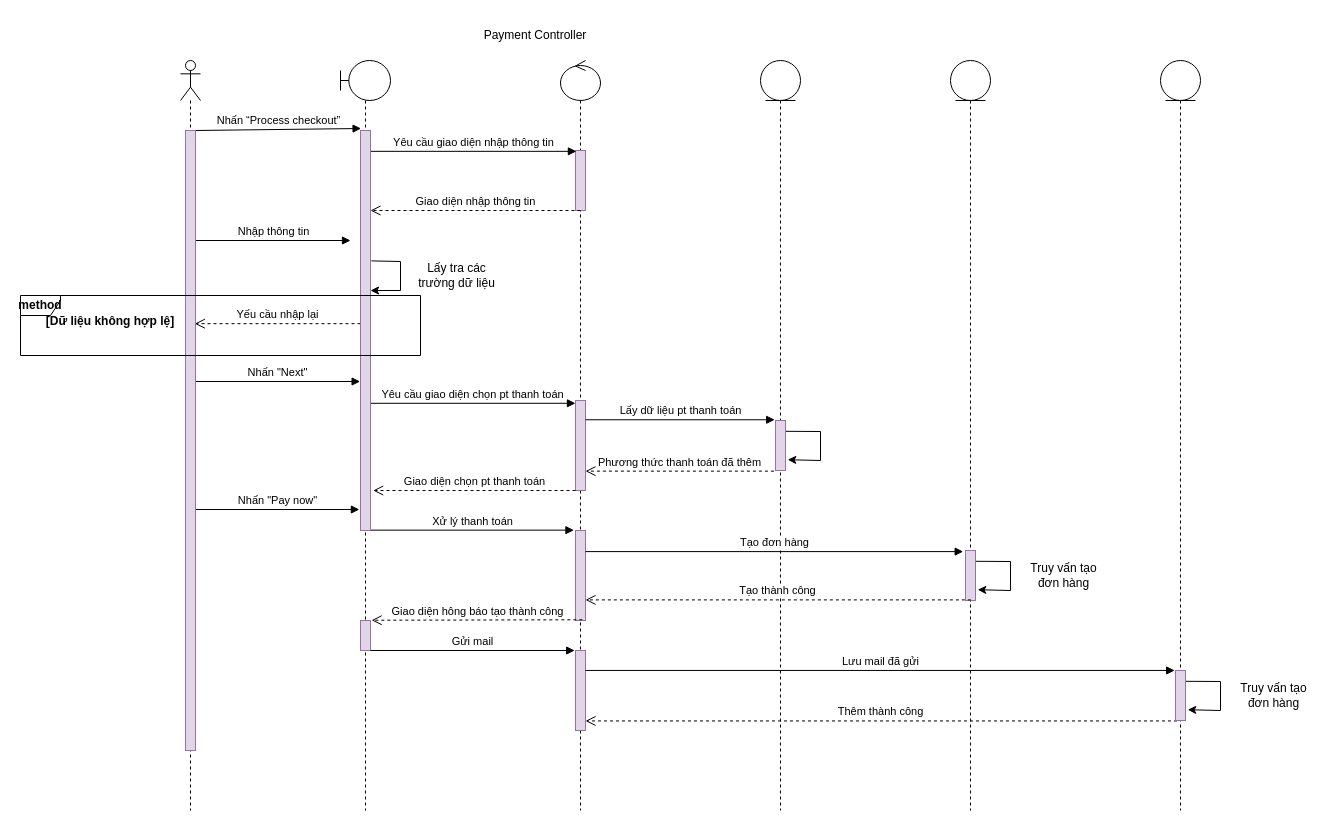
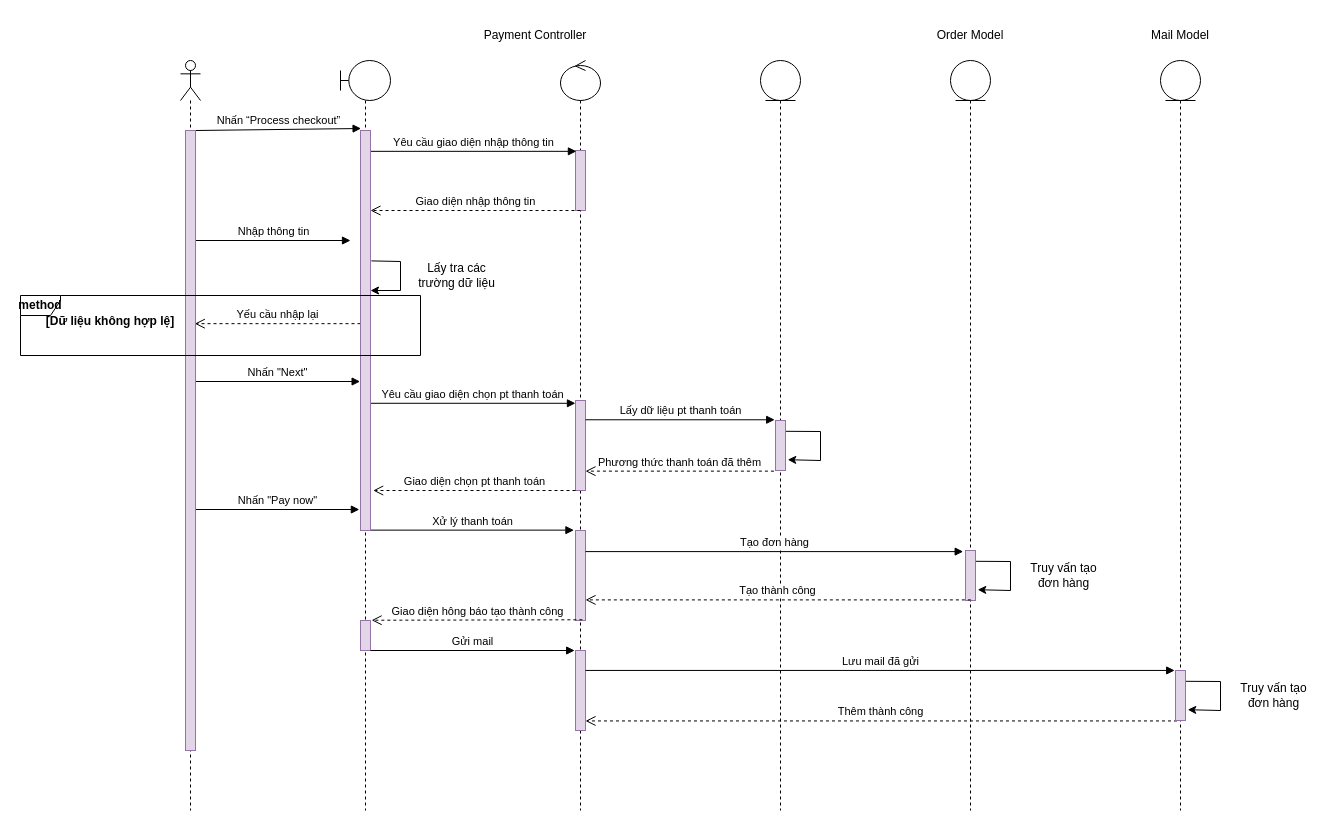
none -> (971, 36)
none -> (1181, 36)
